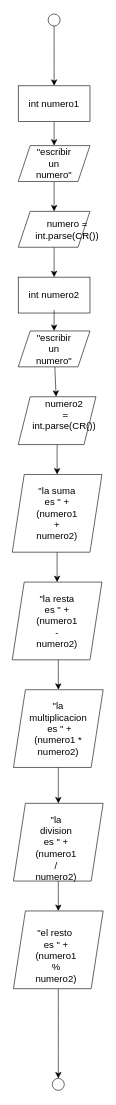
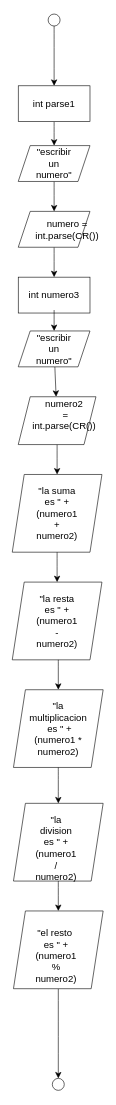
(54, 102) -> (54, 102)
(54, 294) -> (54, 294)
